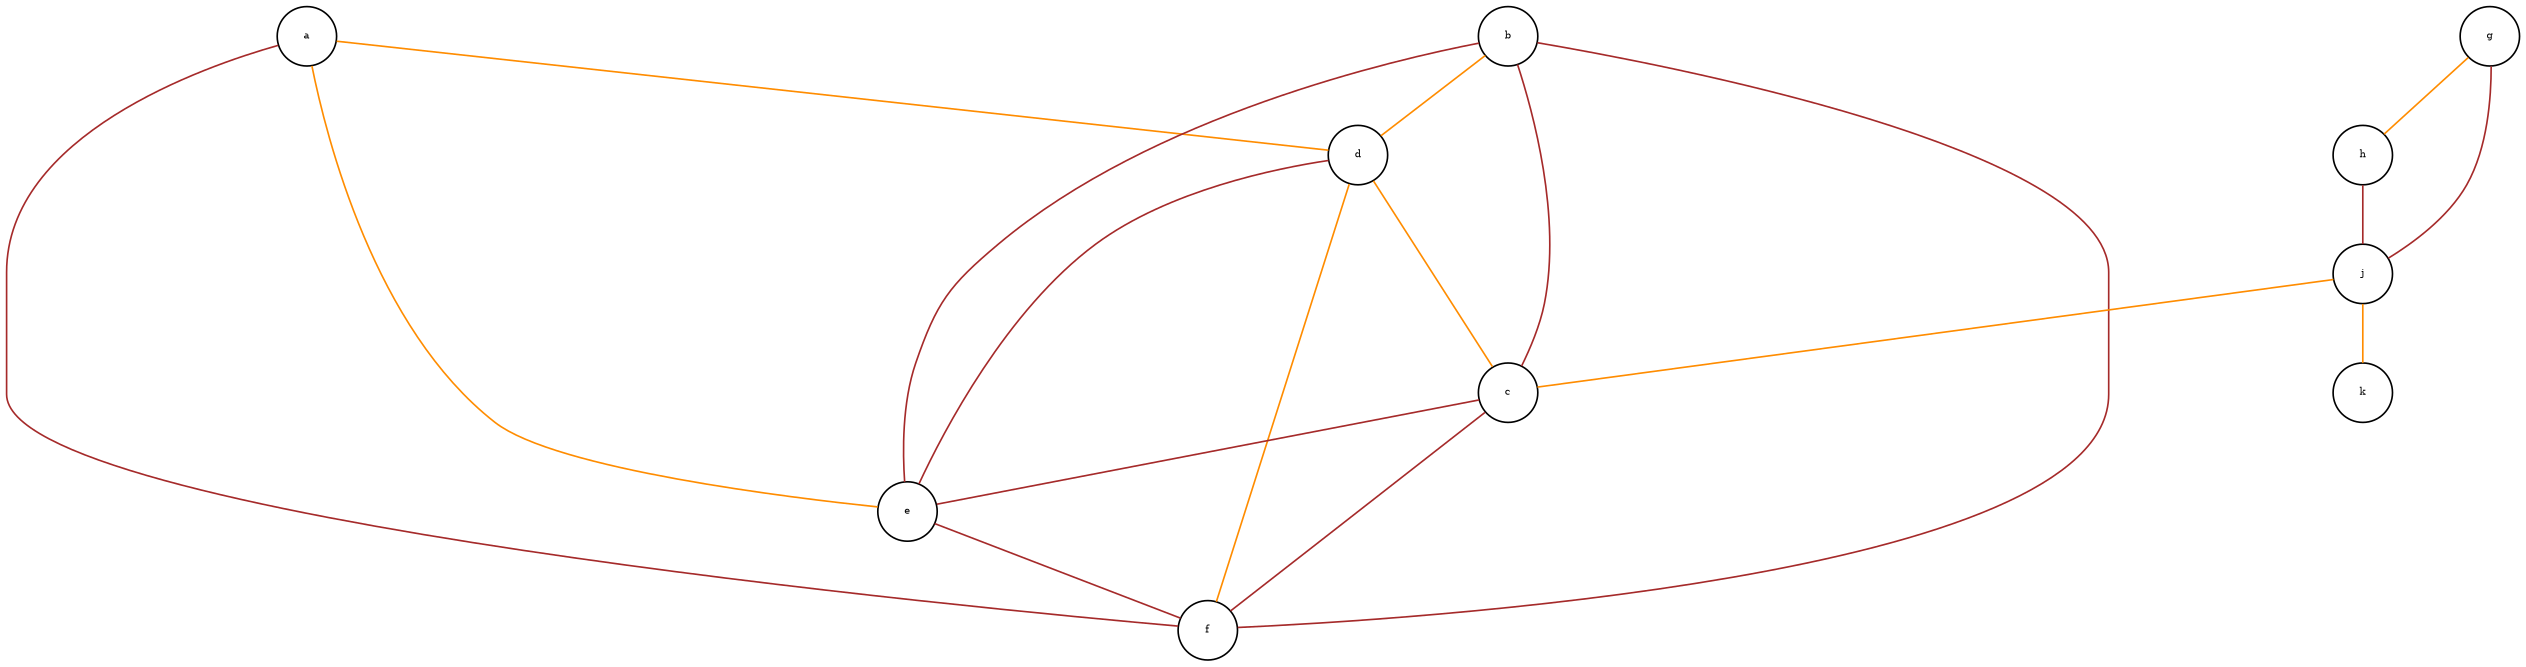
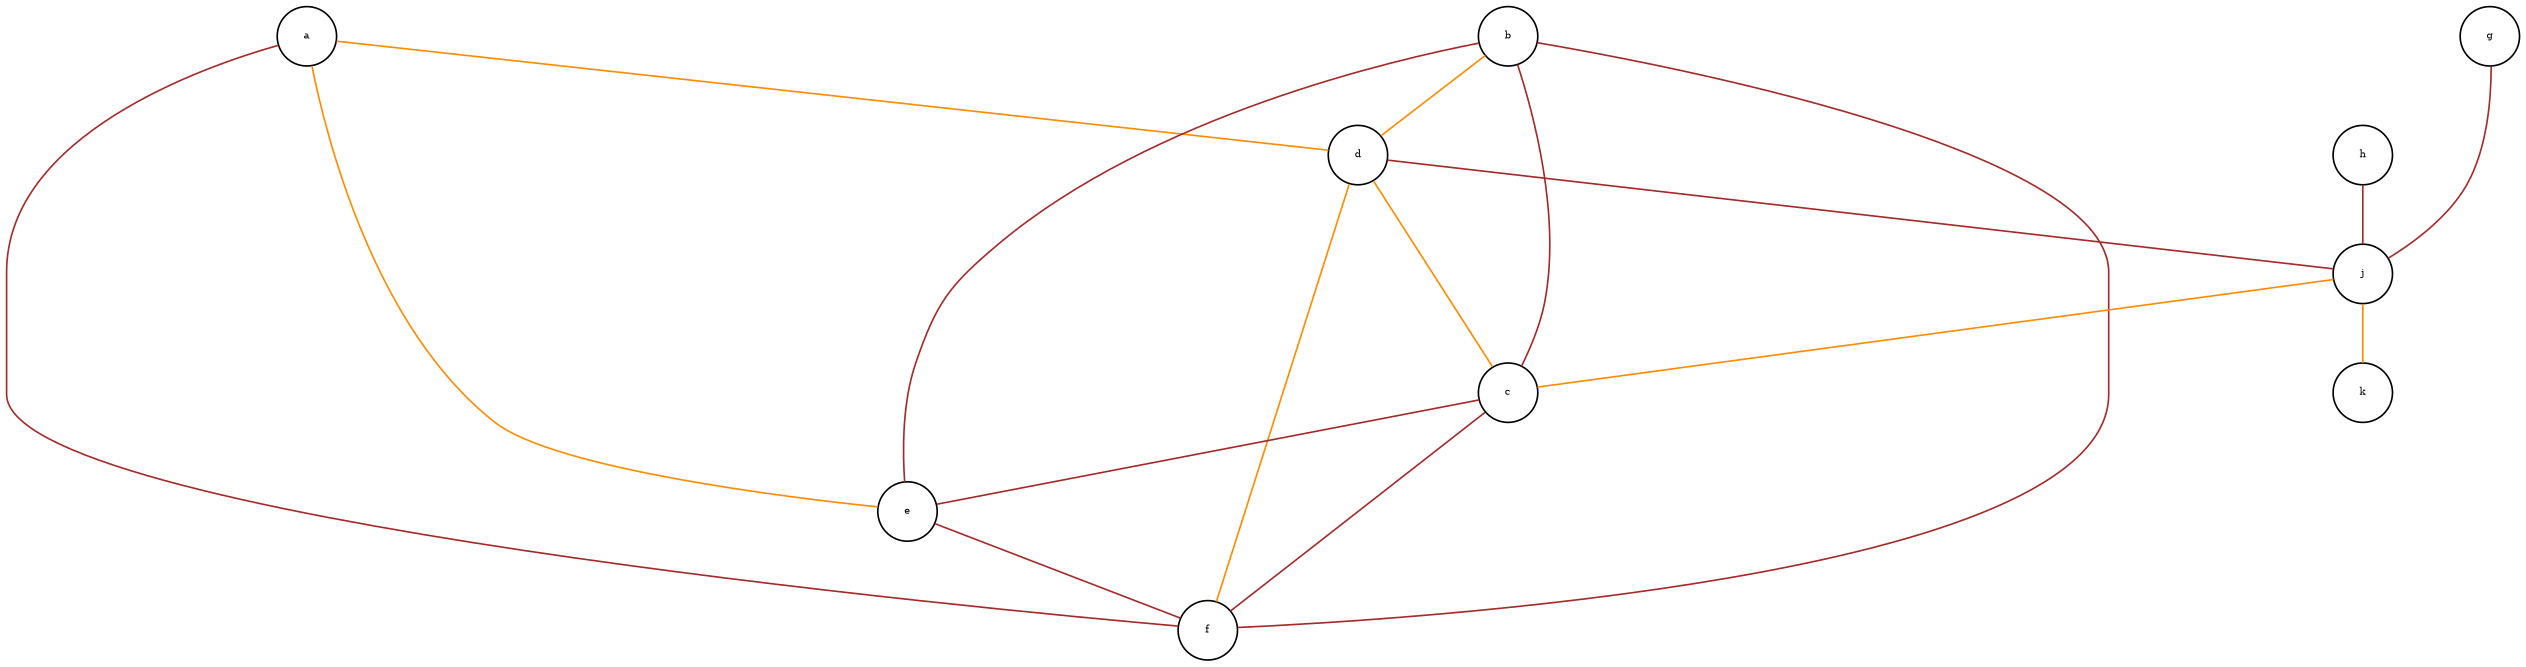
(2426, 96) -> none
(1076, 261) -> (1860, 214)
